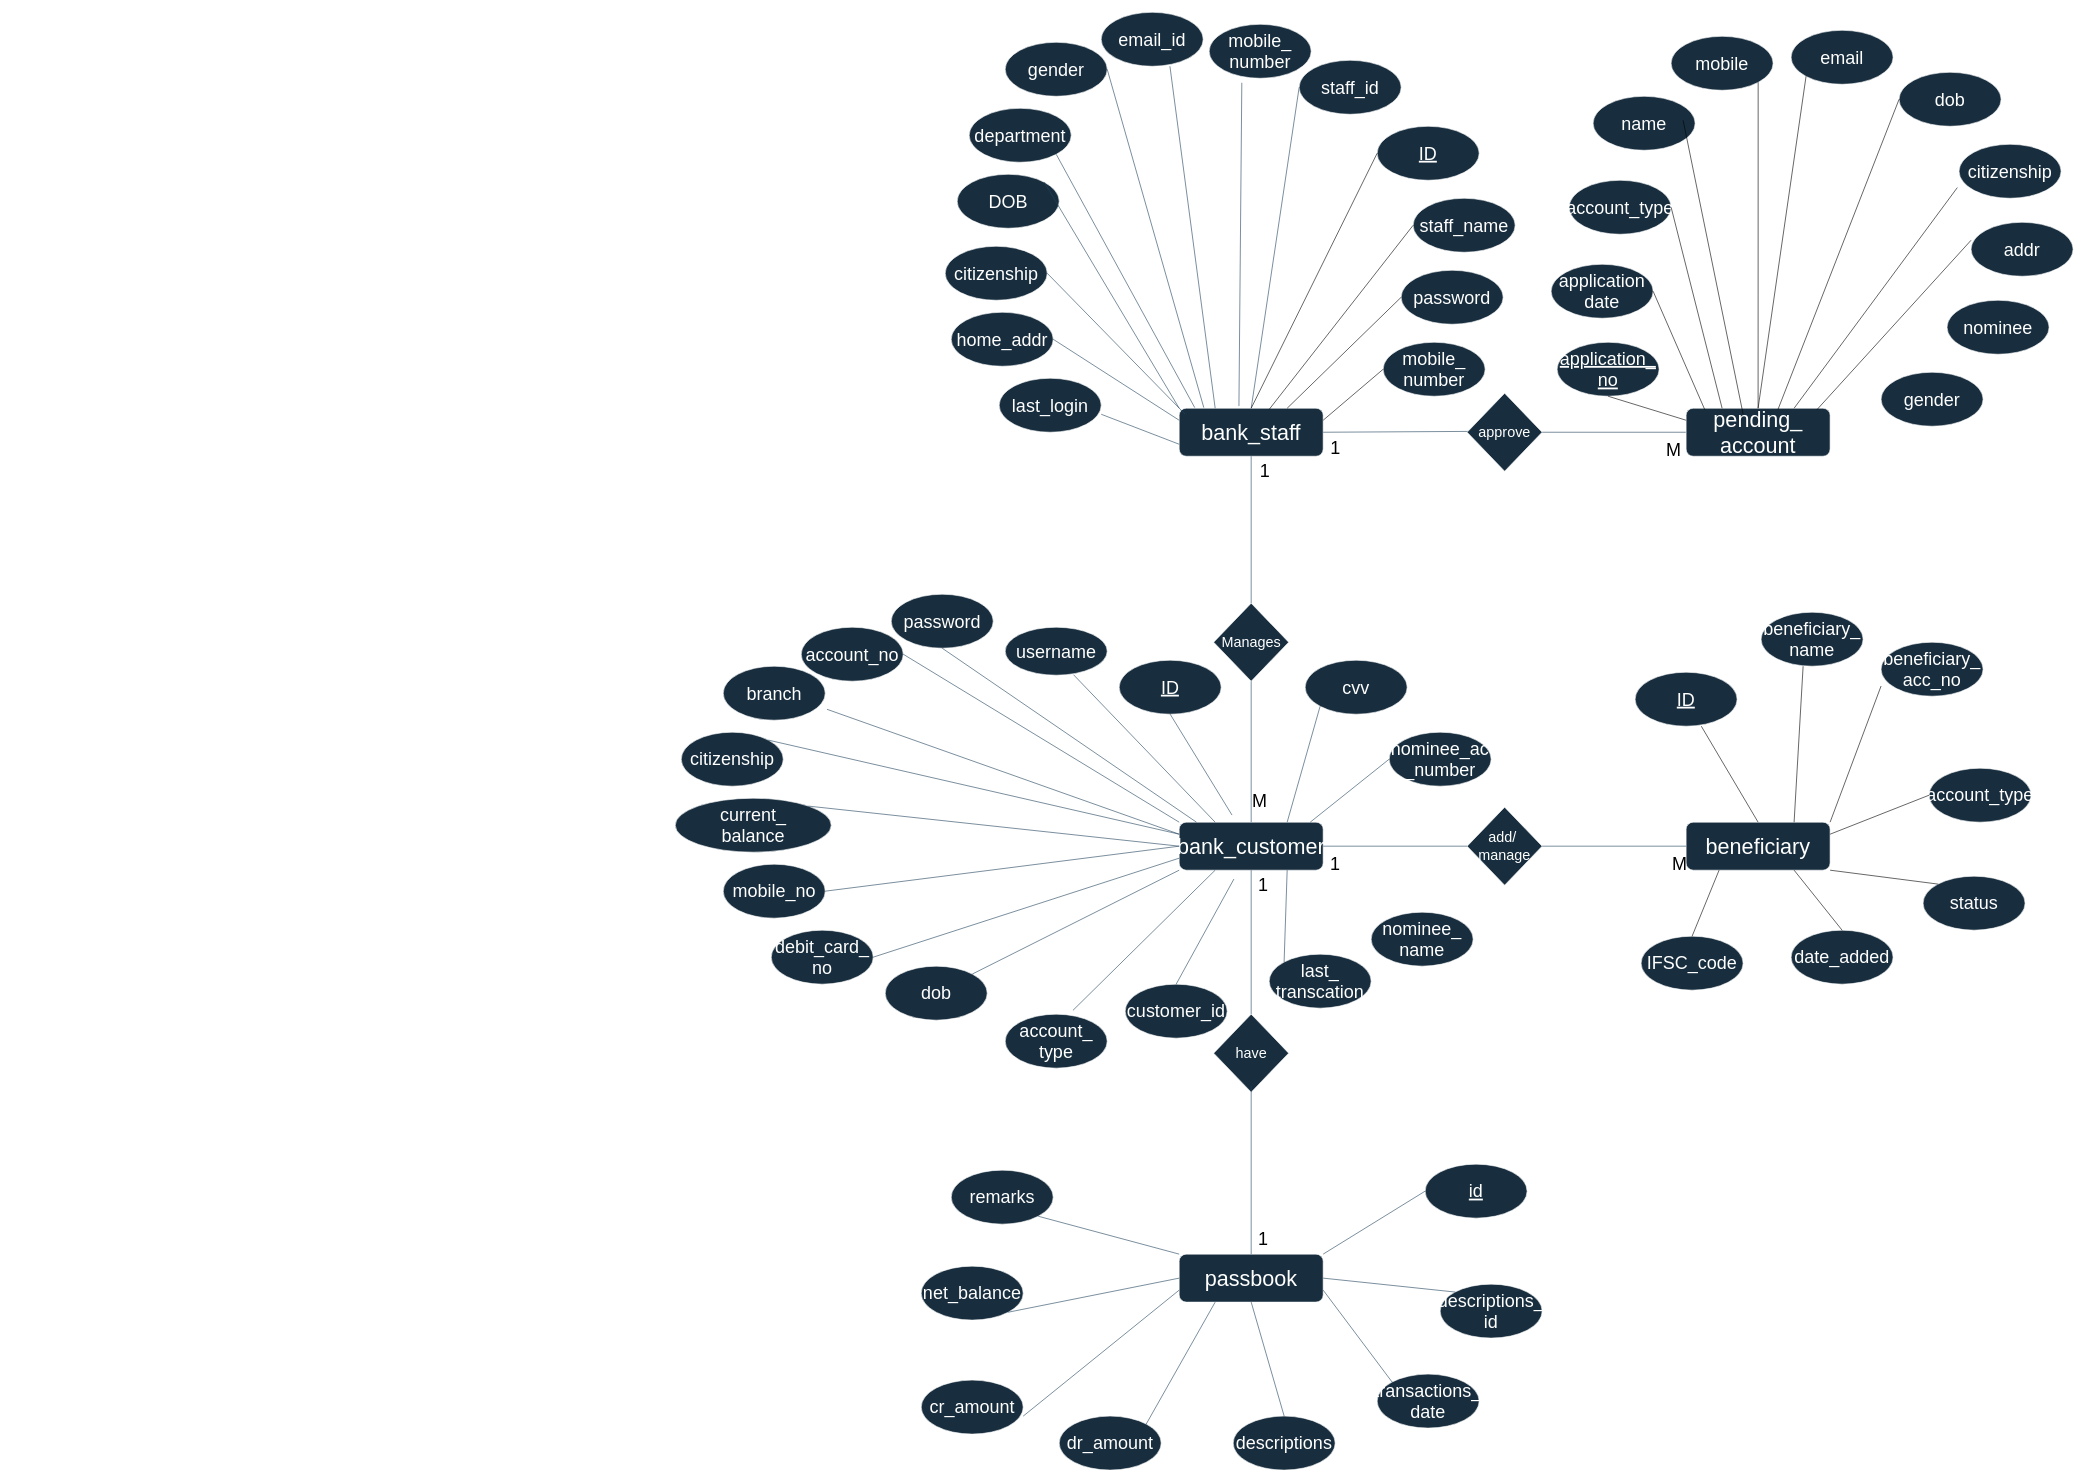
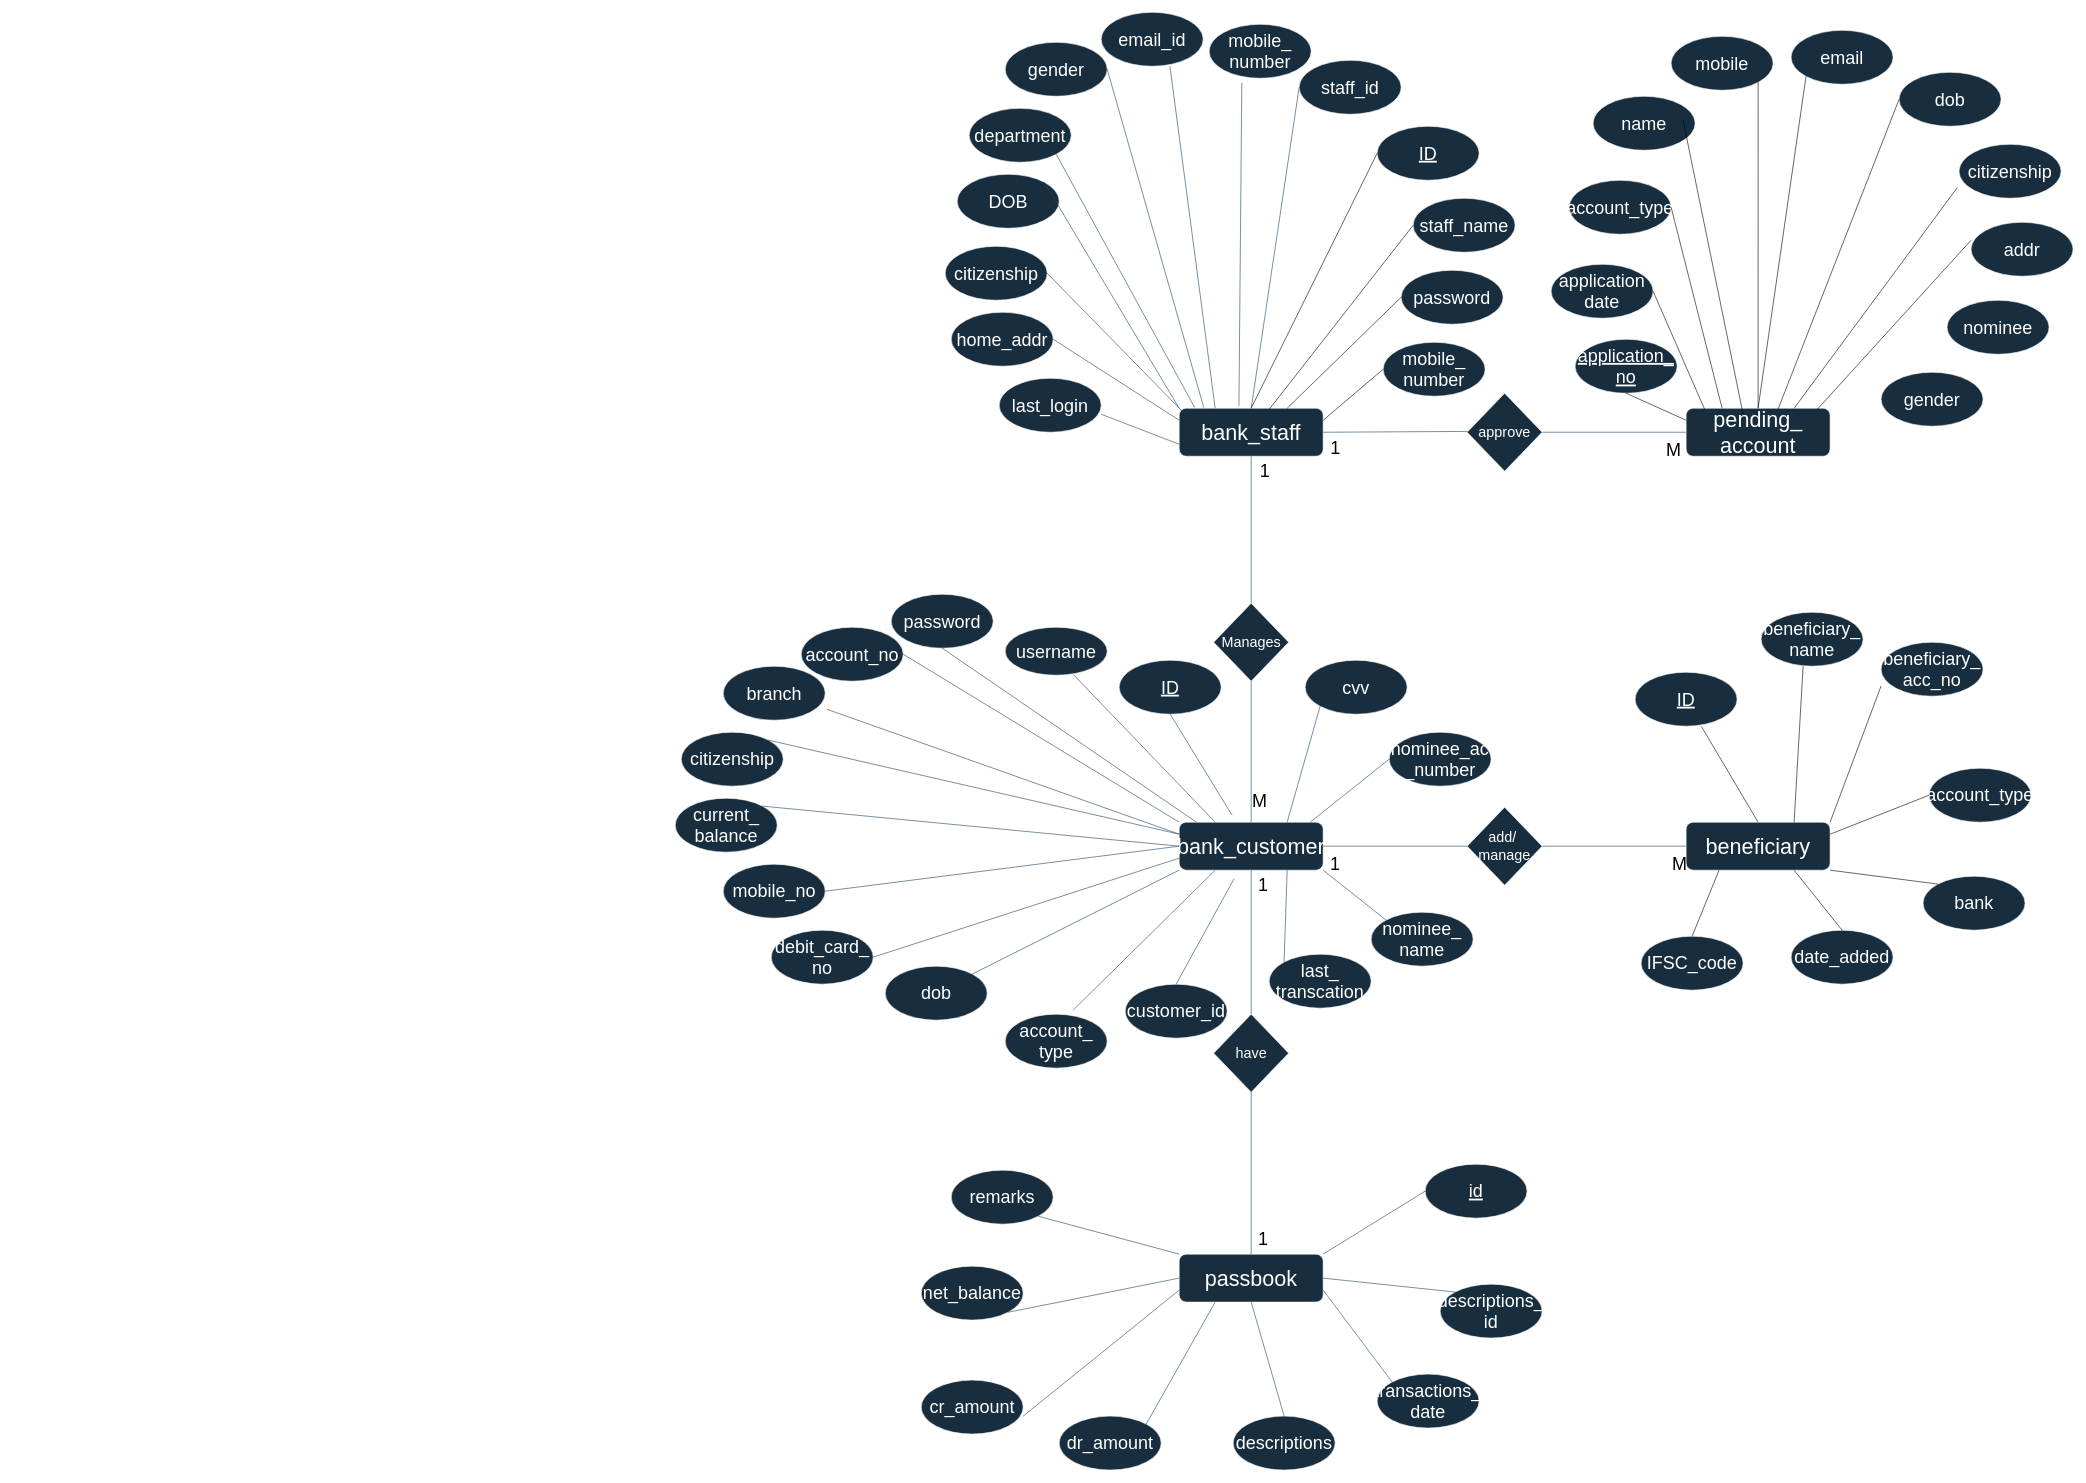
(1608, 369) -> (1626, 366)
(753, 825) -> (726, 825)
none -> (1355, 895)
(1974, 903) -> (1974, 903)
